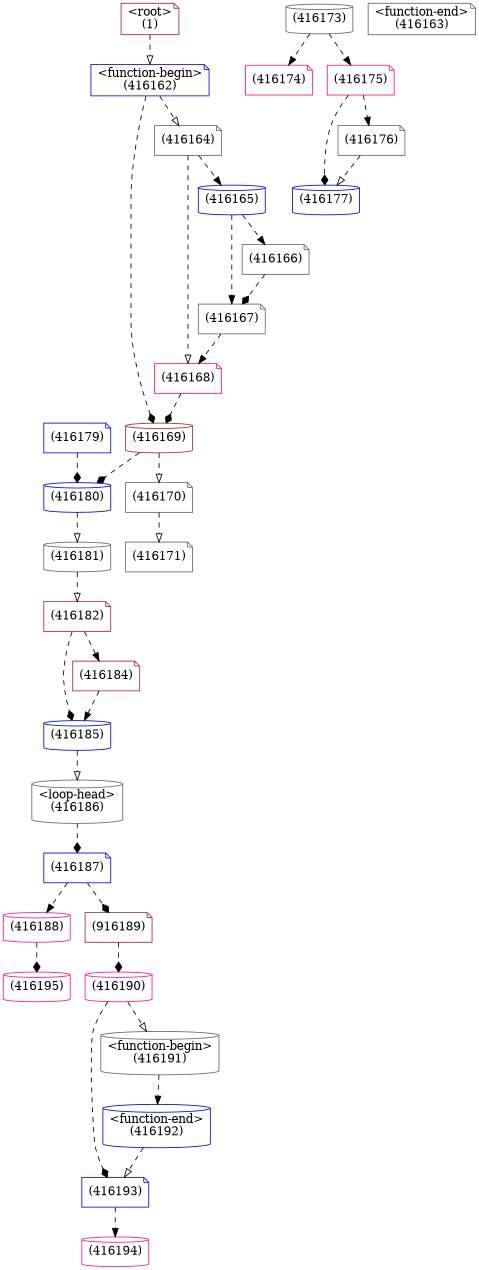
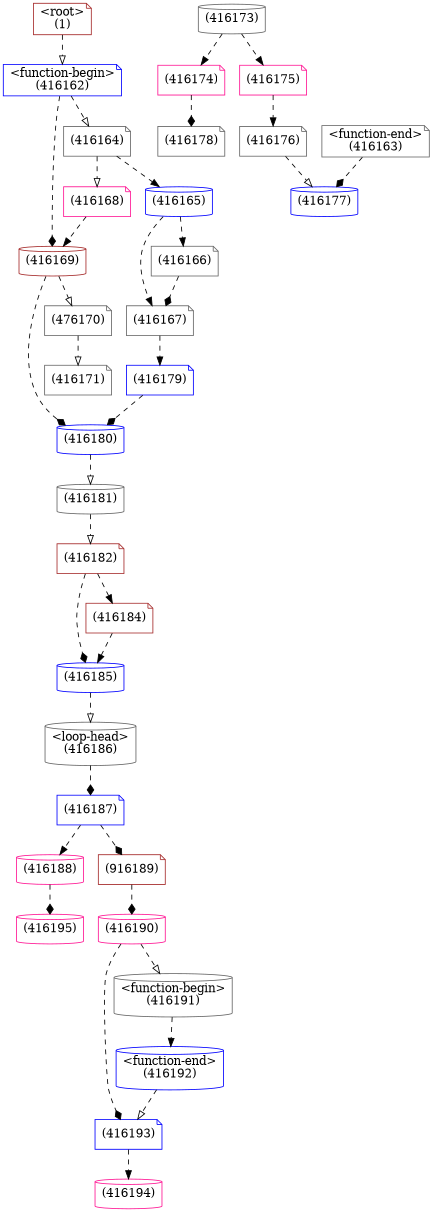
(329, 133) -> (353, 168)
none -> (191, 141)
(212, 346) -> (160, 346)
(176, 404) -> (77, 228)
(159, 498) -> (78, 321)
